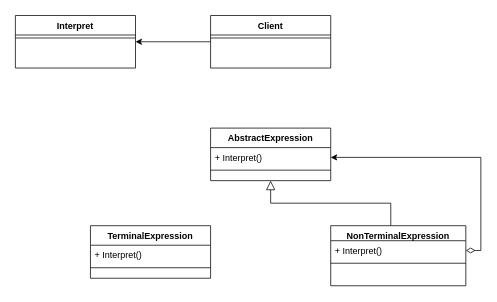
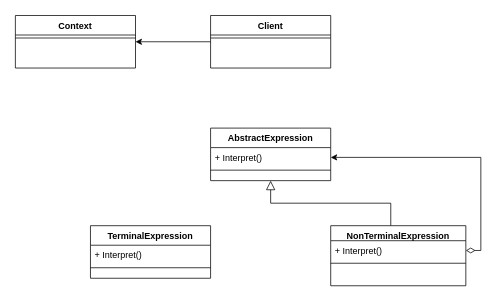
(75, 26) -> (75, 26)
